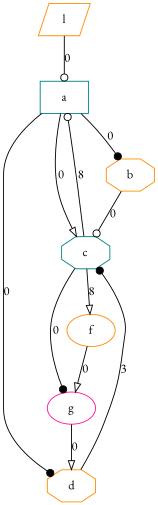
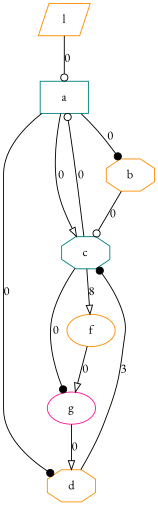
(81, 175) -> (81, 175)
